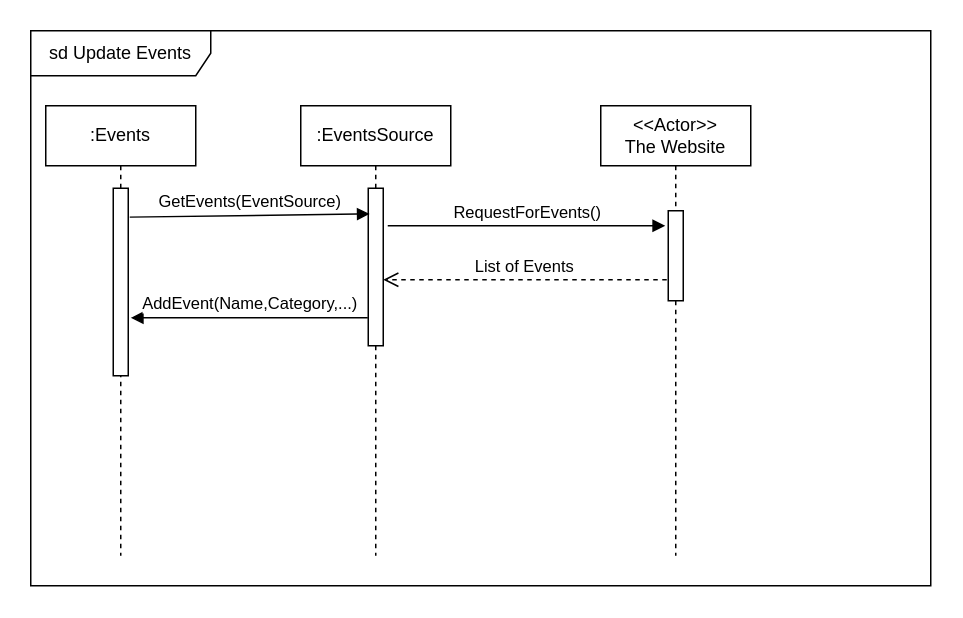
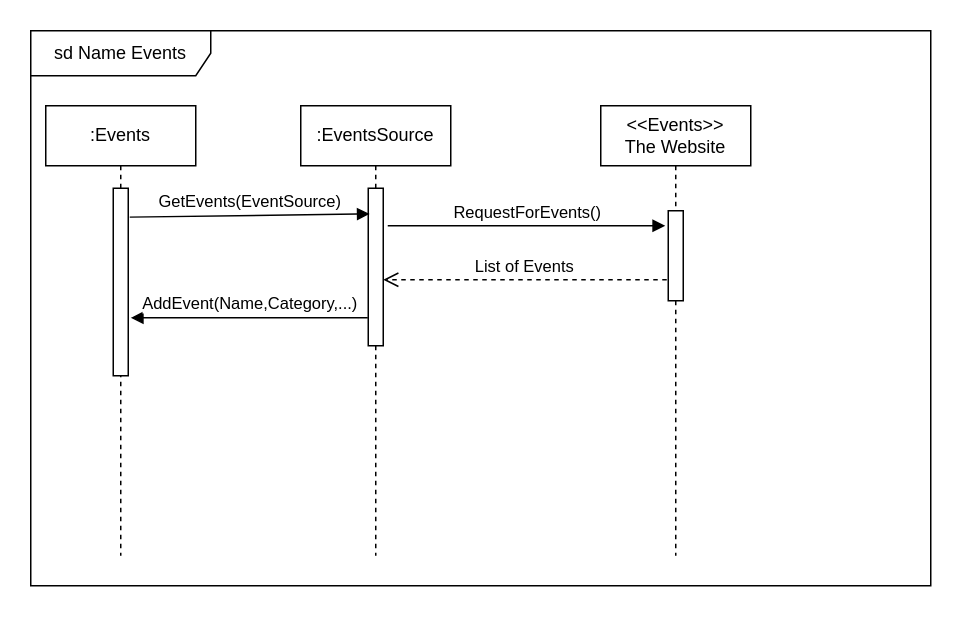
(121, 53) -> (121, 53)
(676, 136) -> (676, 136)
